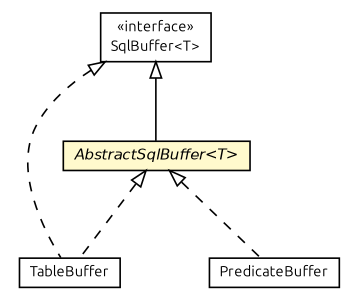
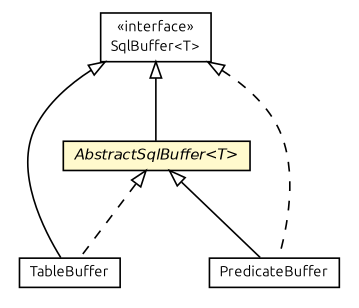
none -> (286, 152)
(28, 155) -> (28, 155)
(221, 220) -> (221, 220)
